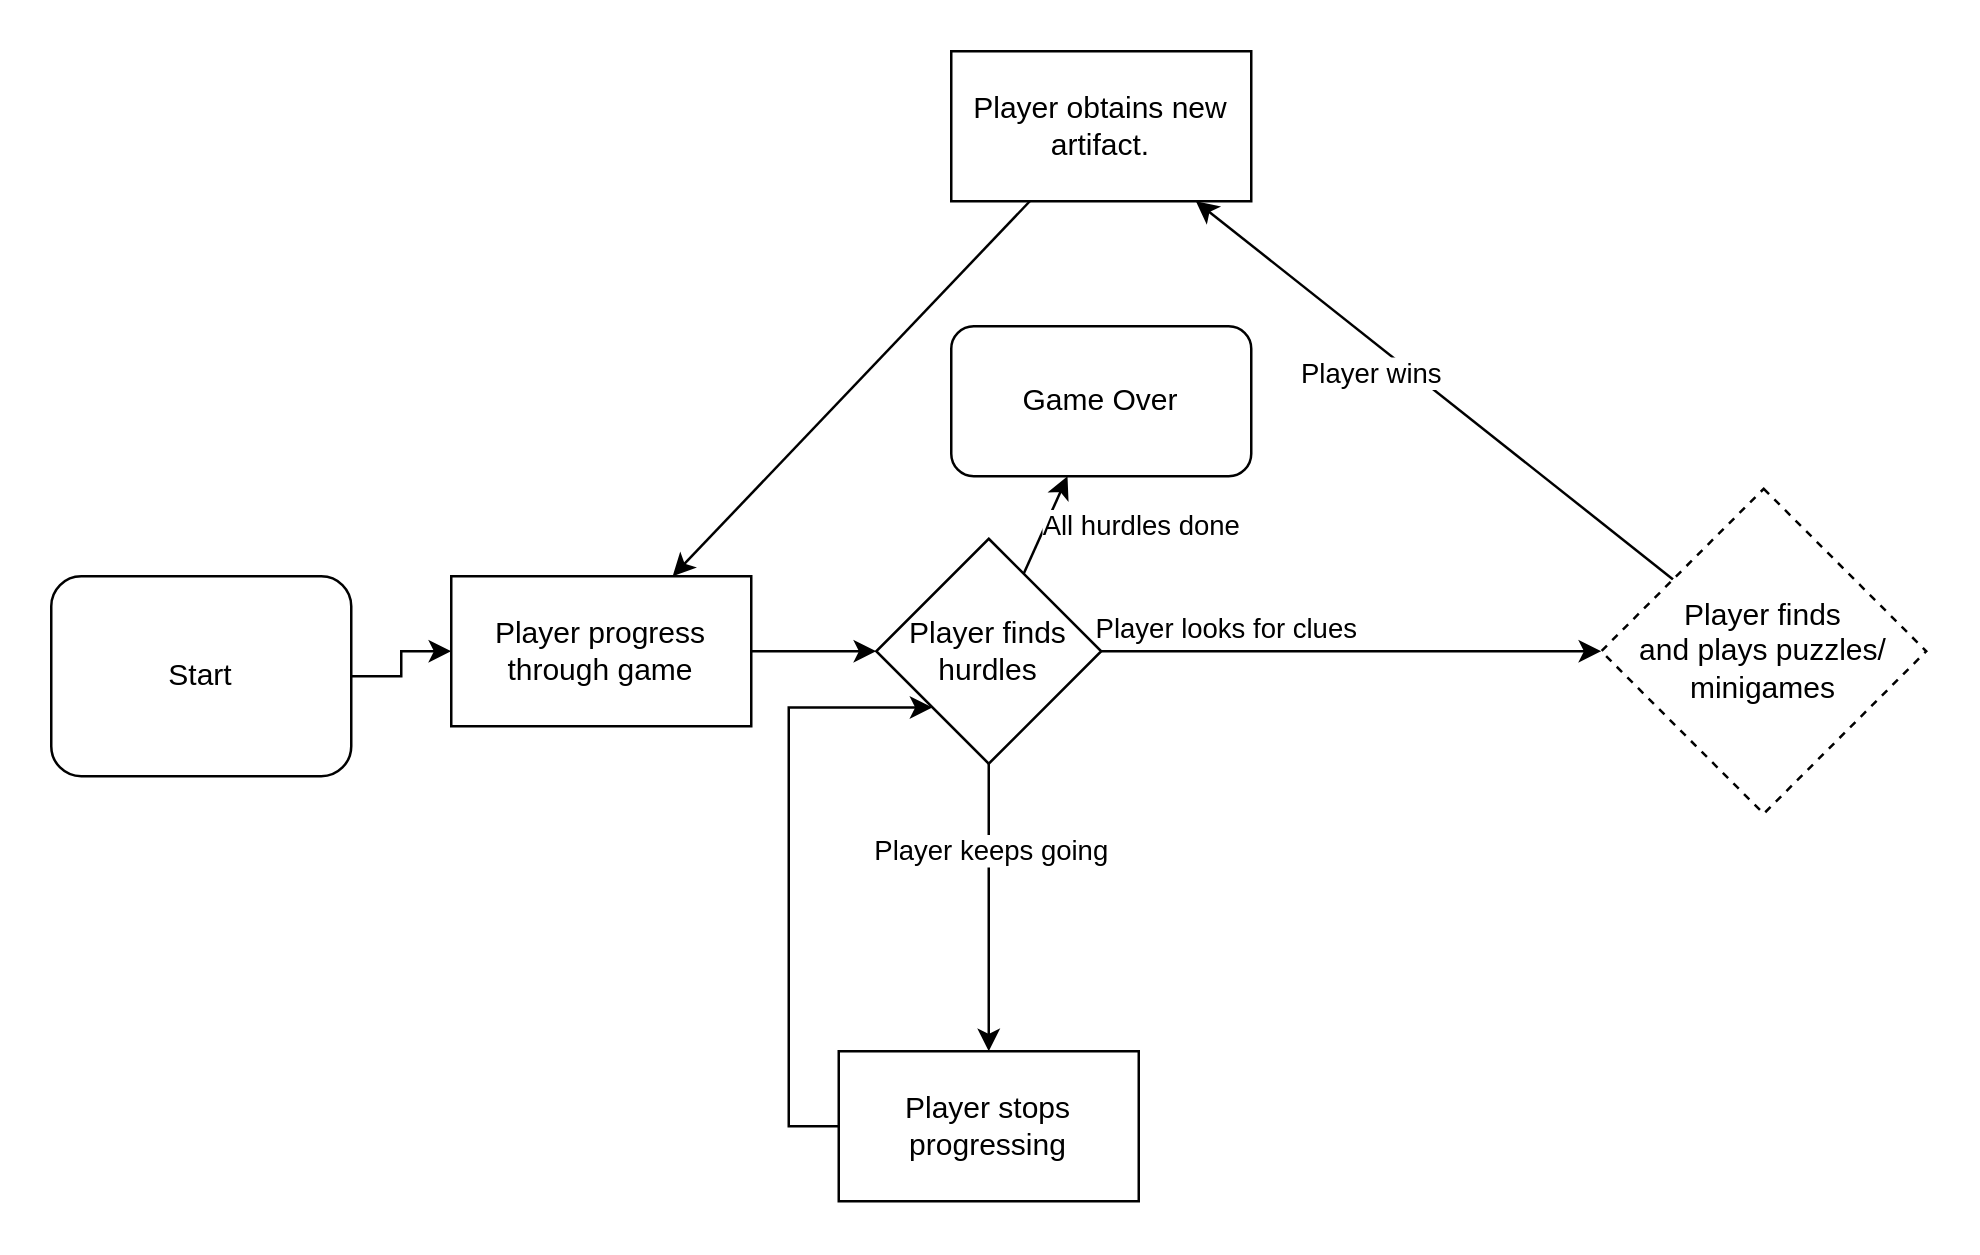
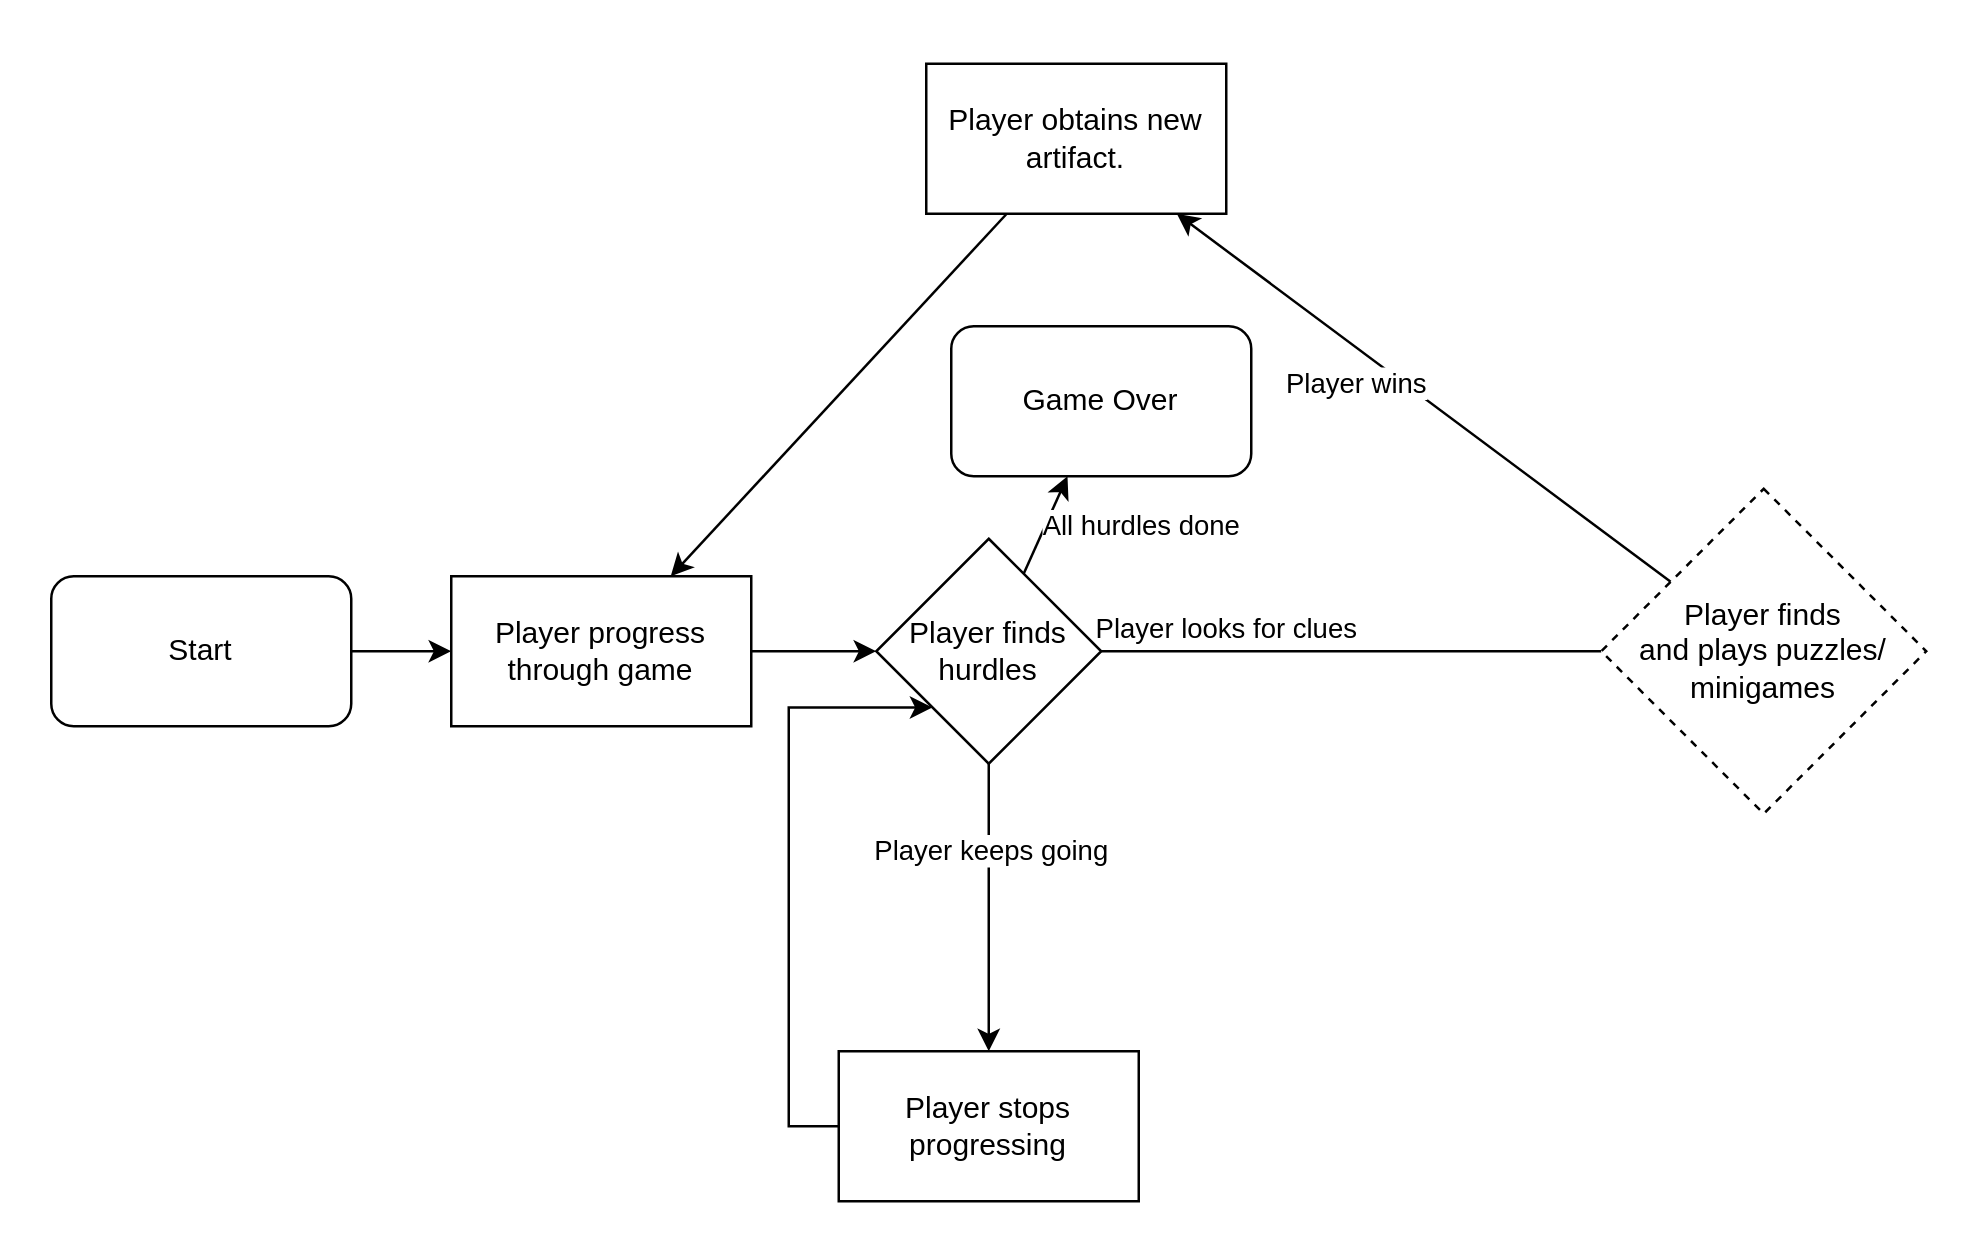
(1101, 126) -> (1076, 139)
(1583, 651) -> (1591, 651)
(201, 676) -> (201, 651)
